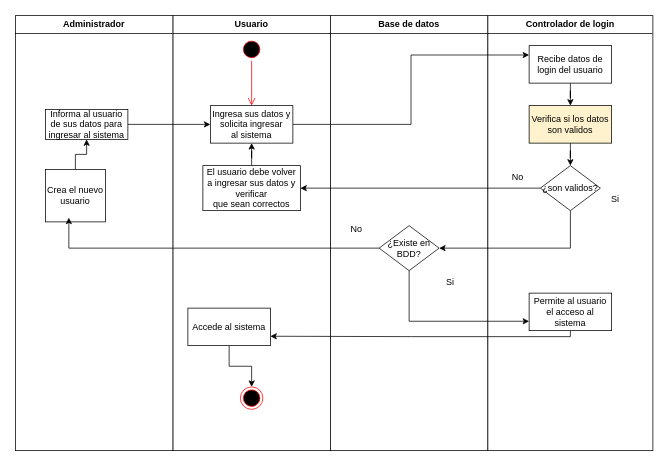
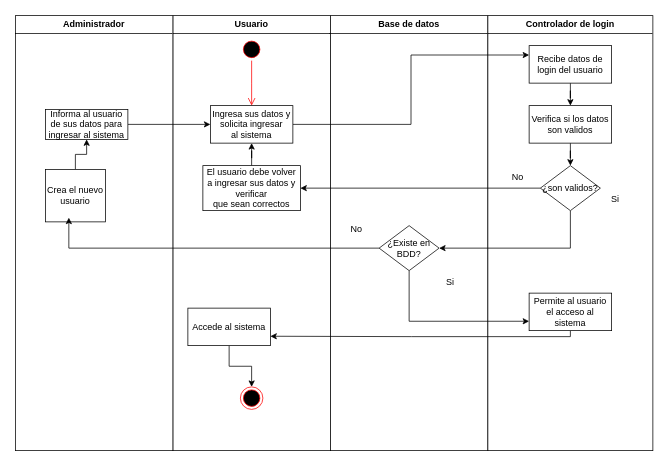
(570, 124) -> (570, 124)
